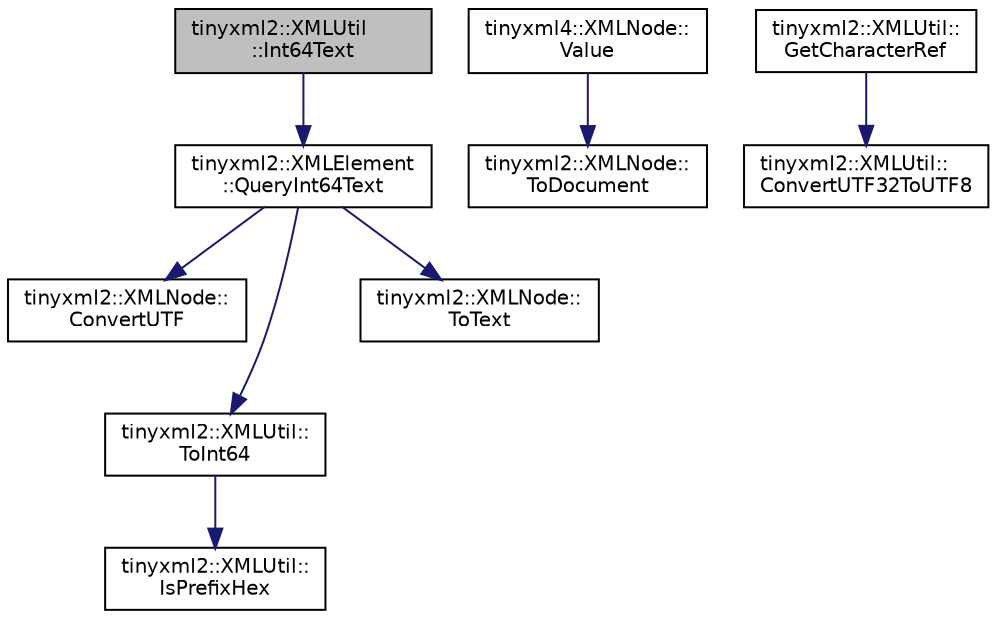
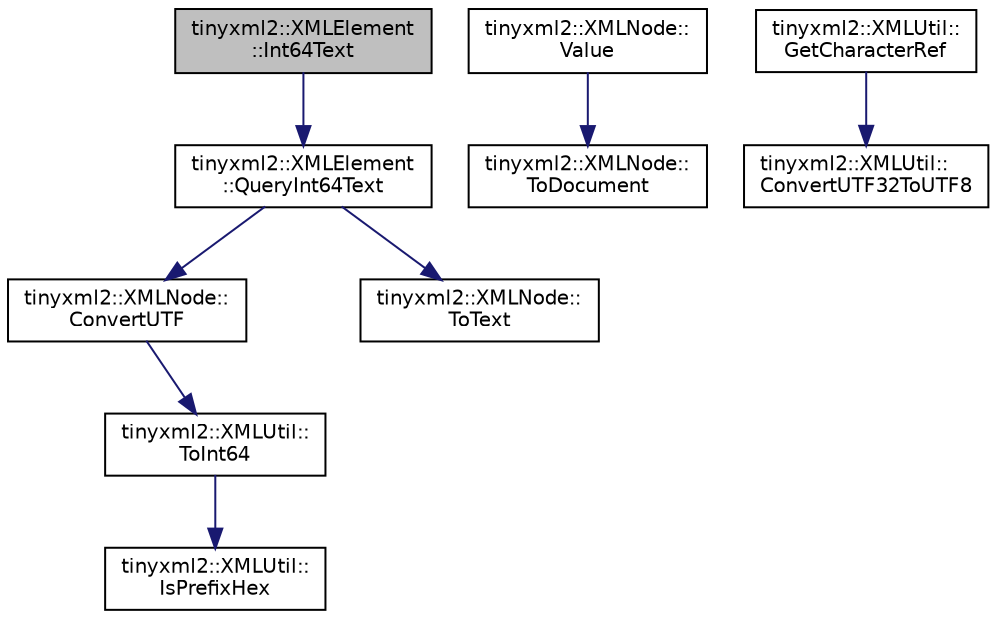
(303, 41) -> (303, 41)
(588, 41) -> (588, 41)
(276, 303) -> (165, 369)
